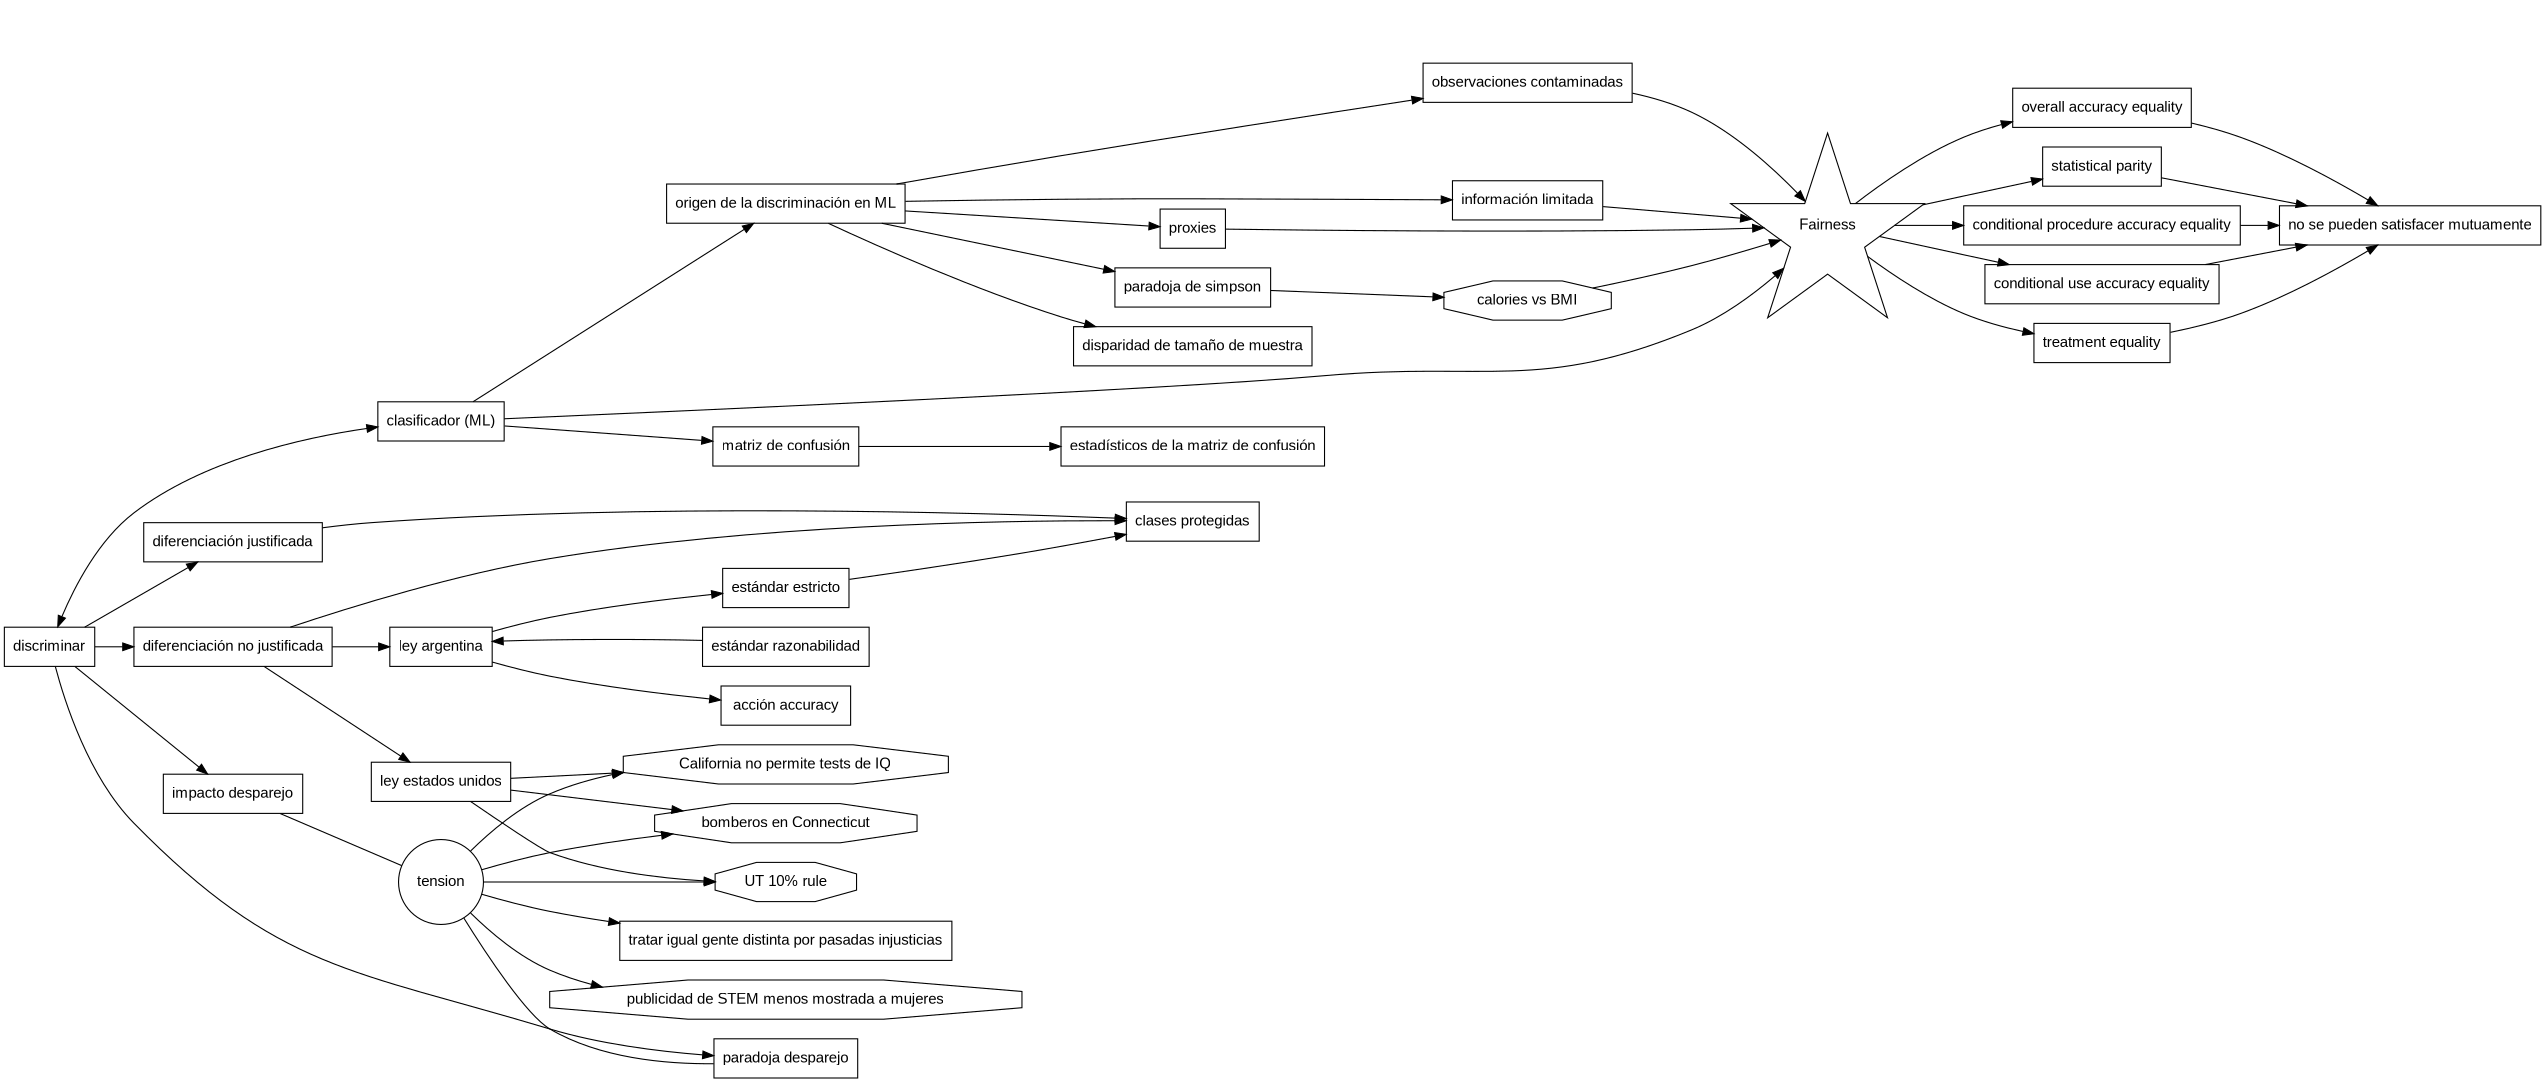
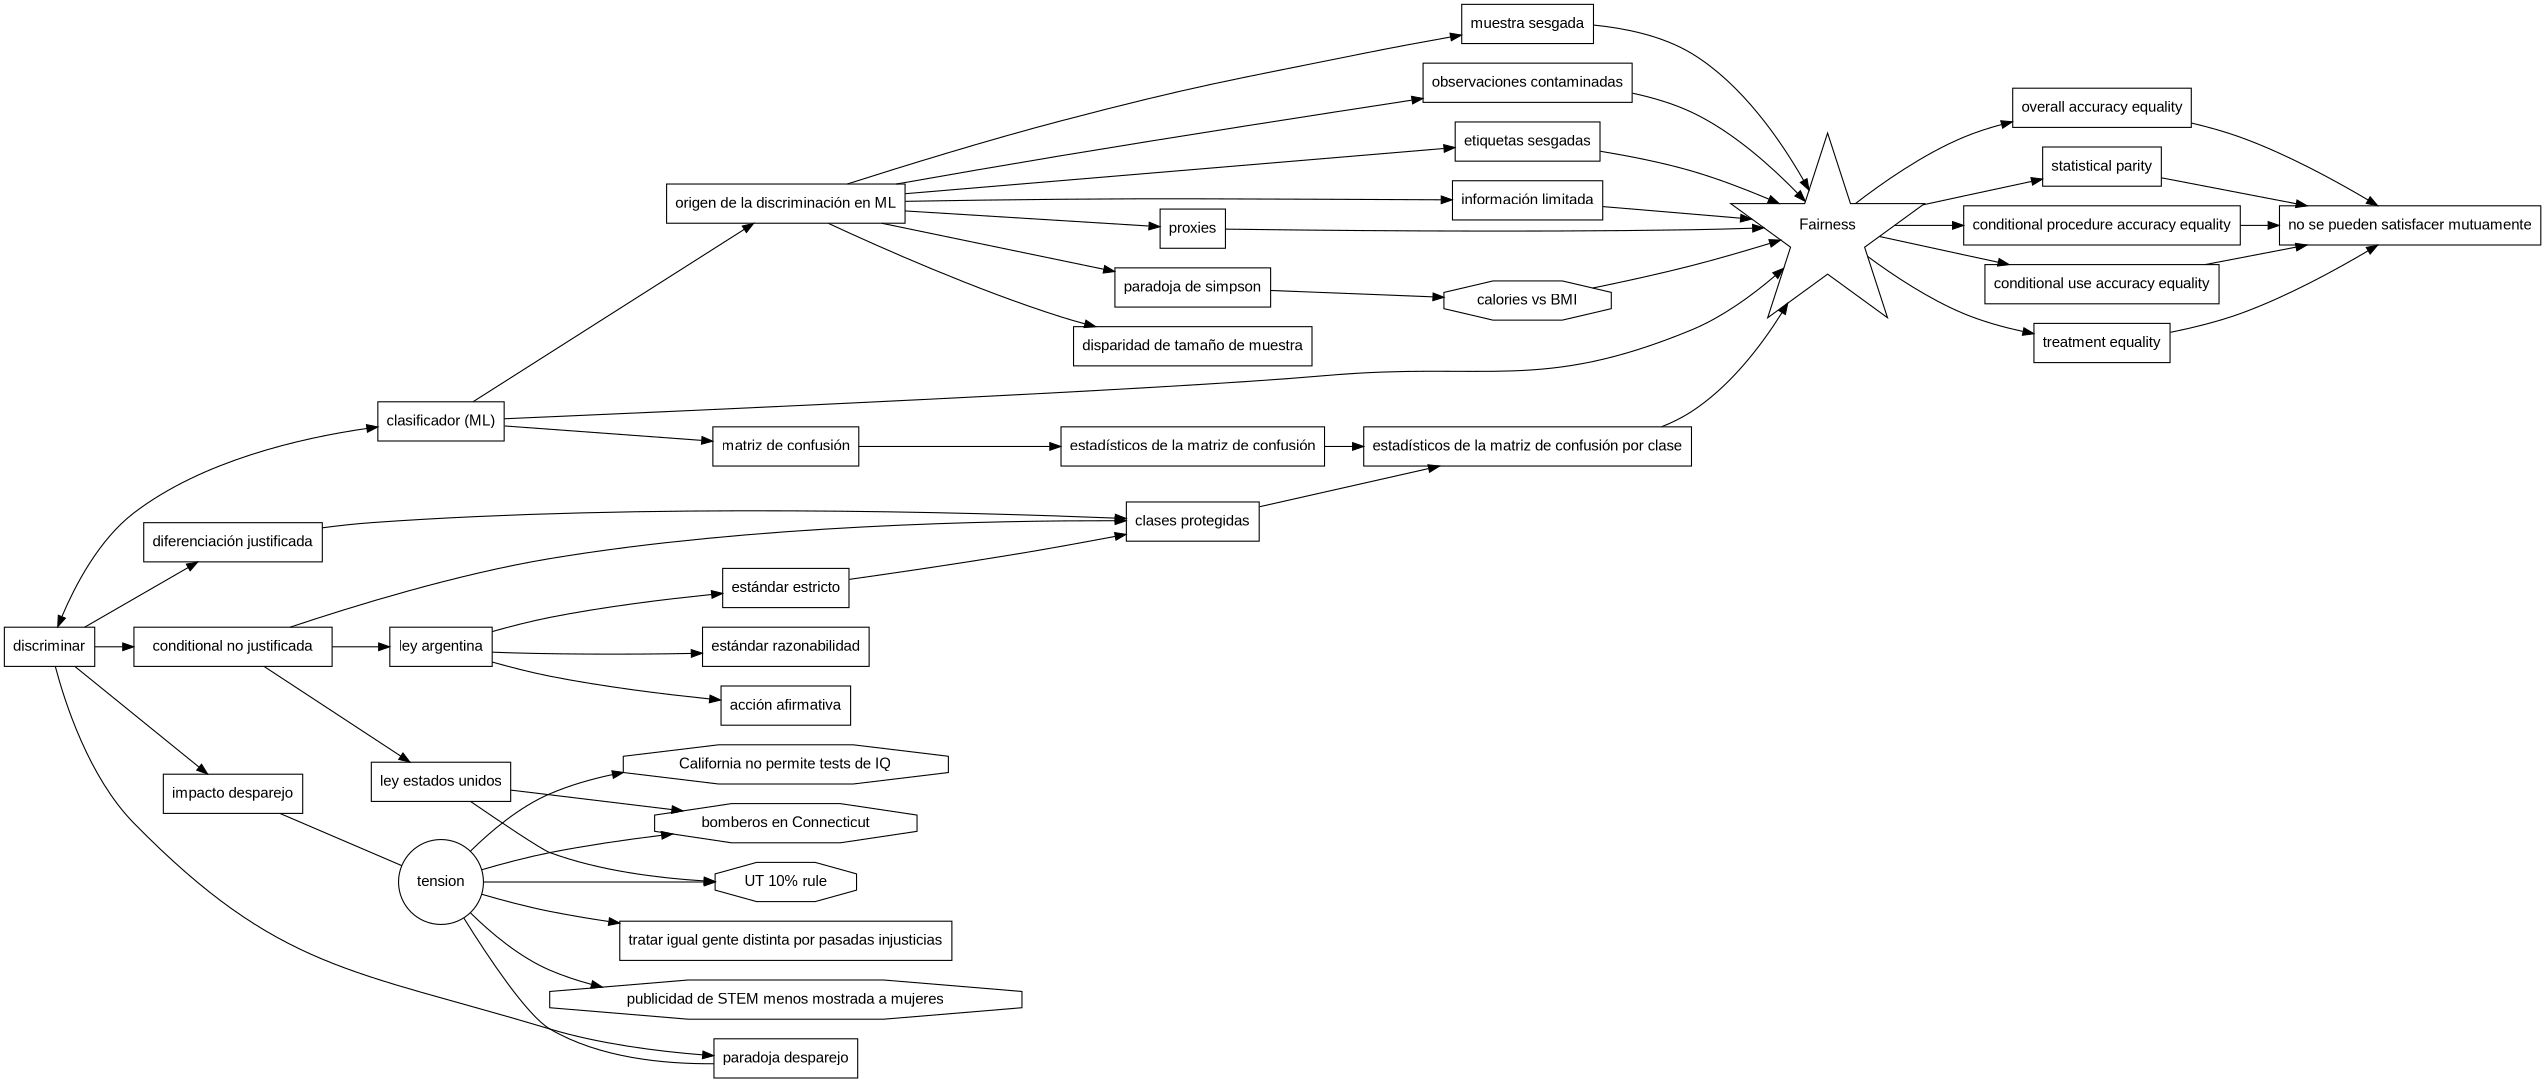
none -> (1528, 24)
none -> (1528, 142)
none -> (1528, 446)
(603, 639) -> (592, 654)
(233, 647) -> (233, 647)
(786, 706) -> (786, 706)
(562, 776) -> none
